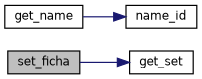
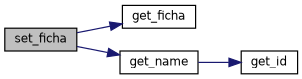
(161, 17) -> (269, 62)
none -> (92, 50)
(161, 62) -> (159, 17)
